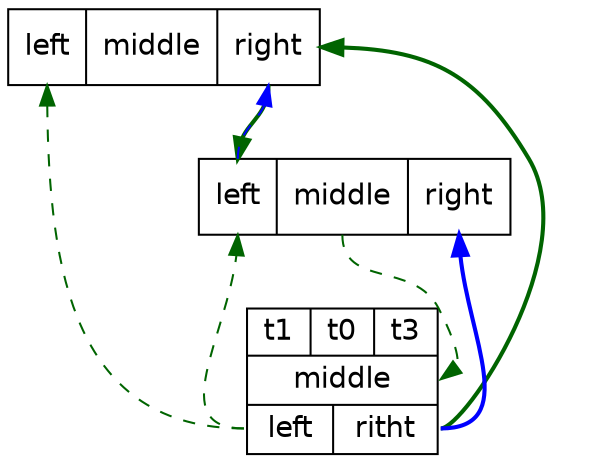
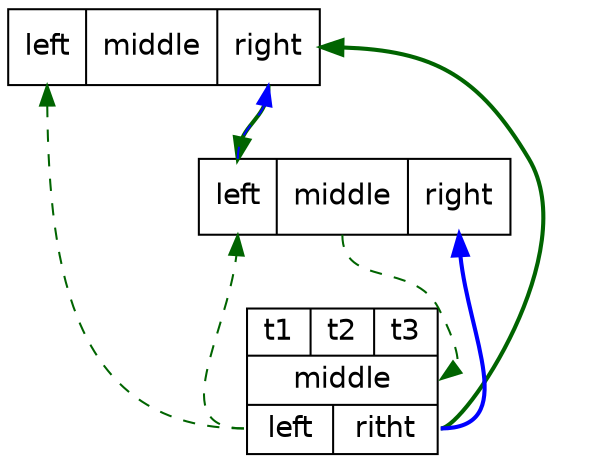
(342, 331) -> (342, 331)
